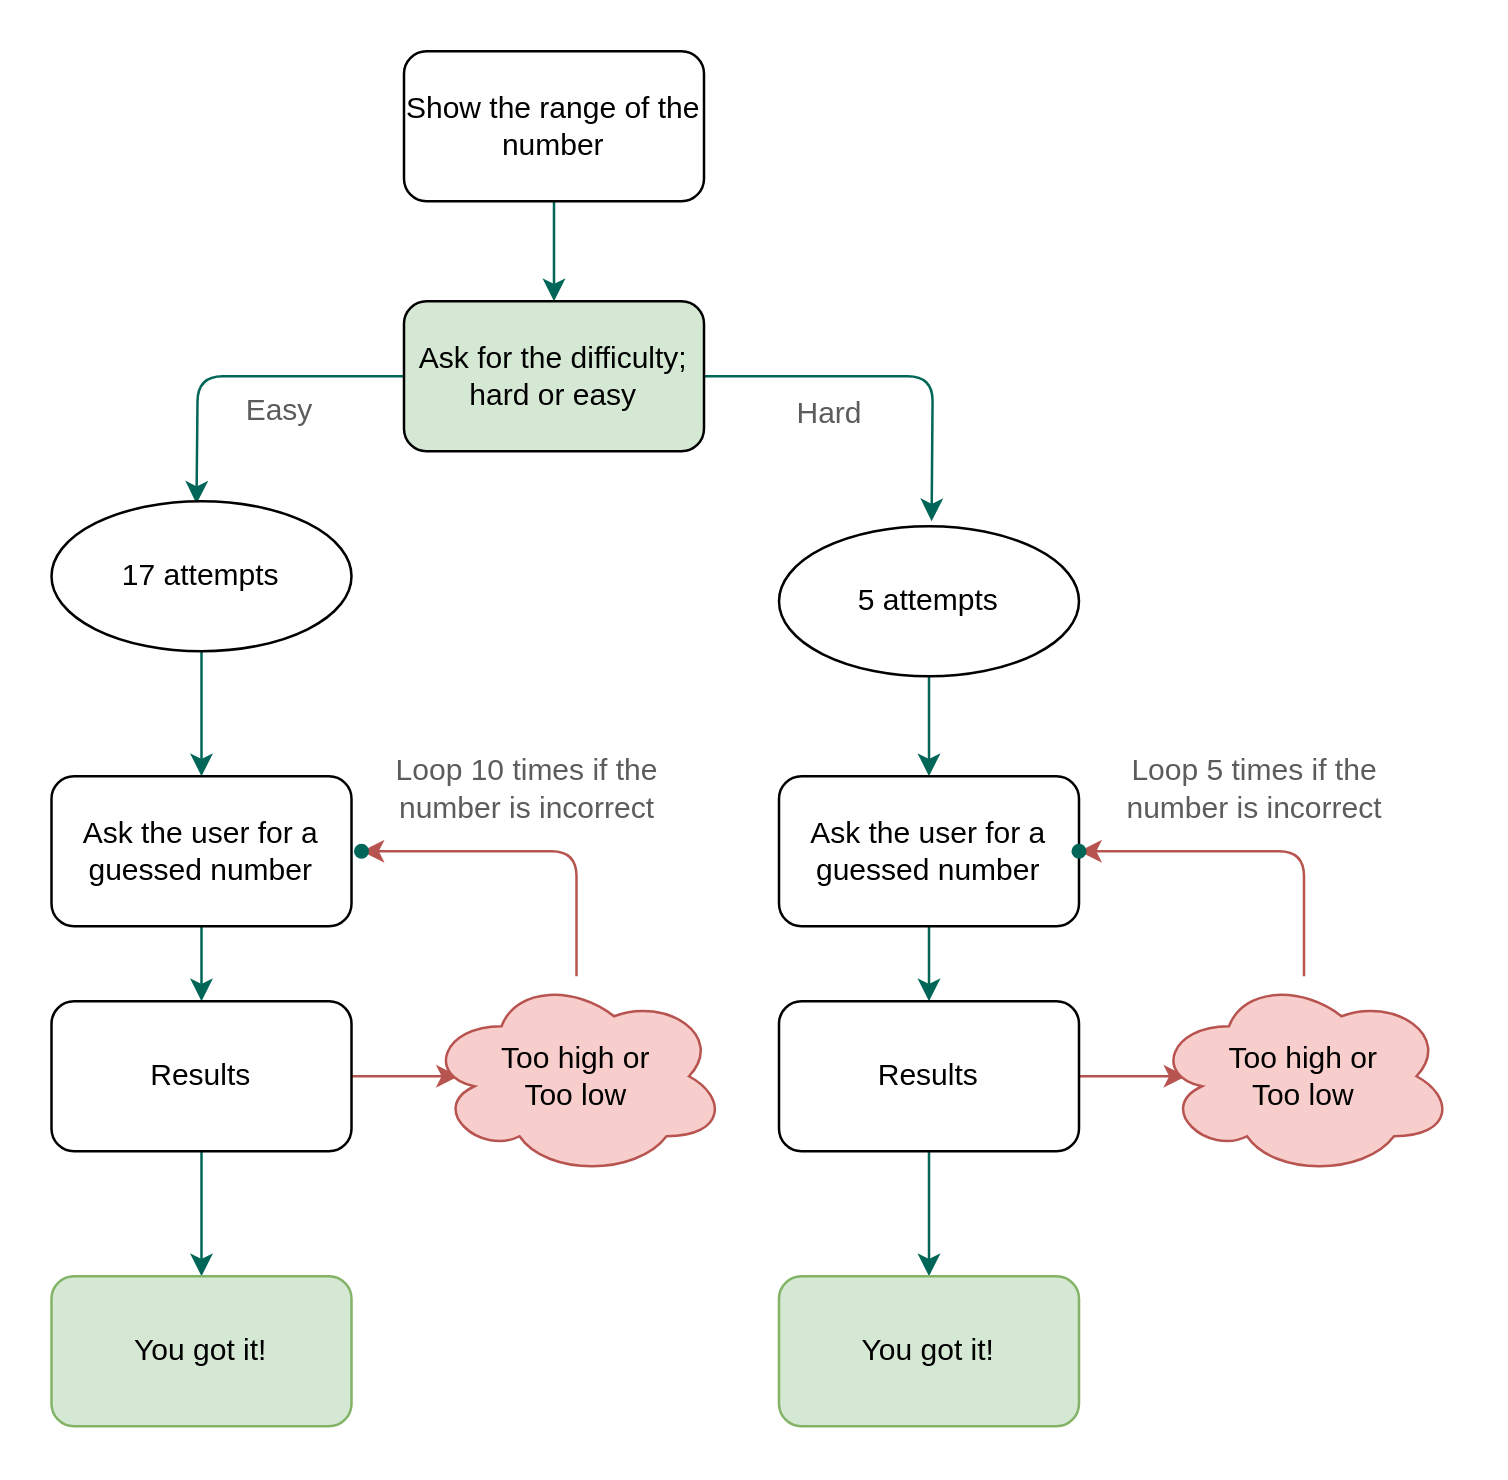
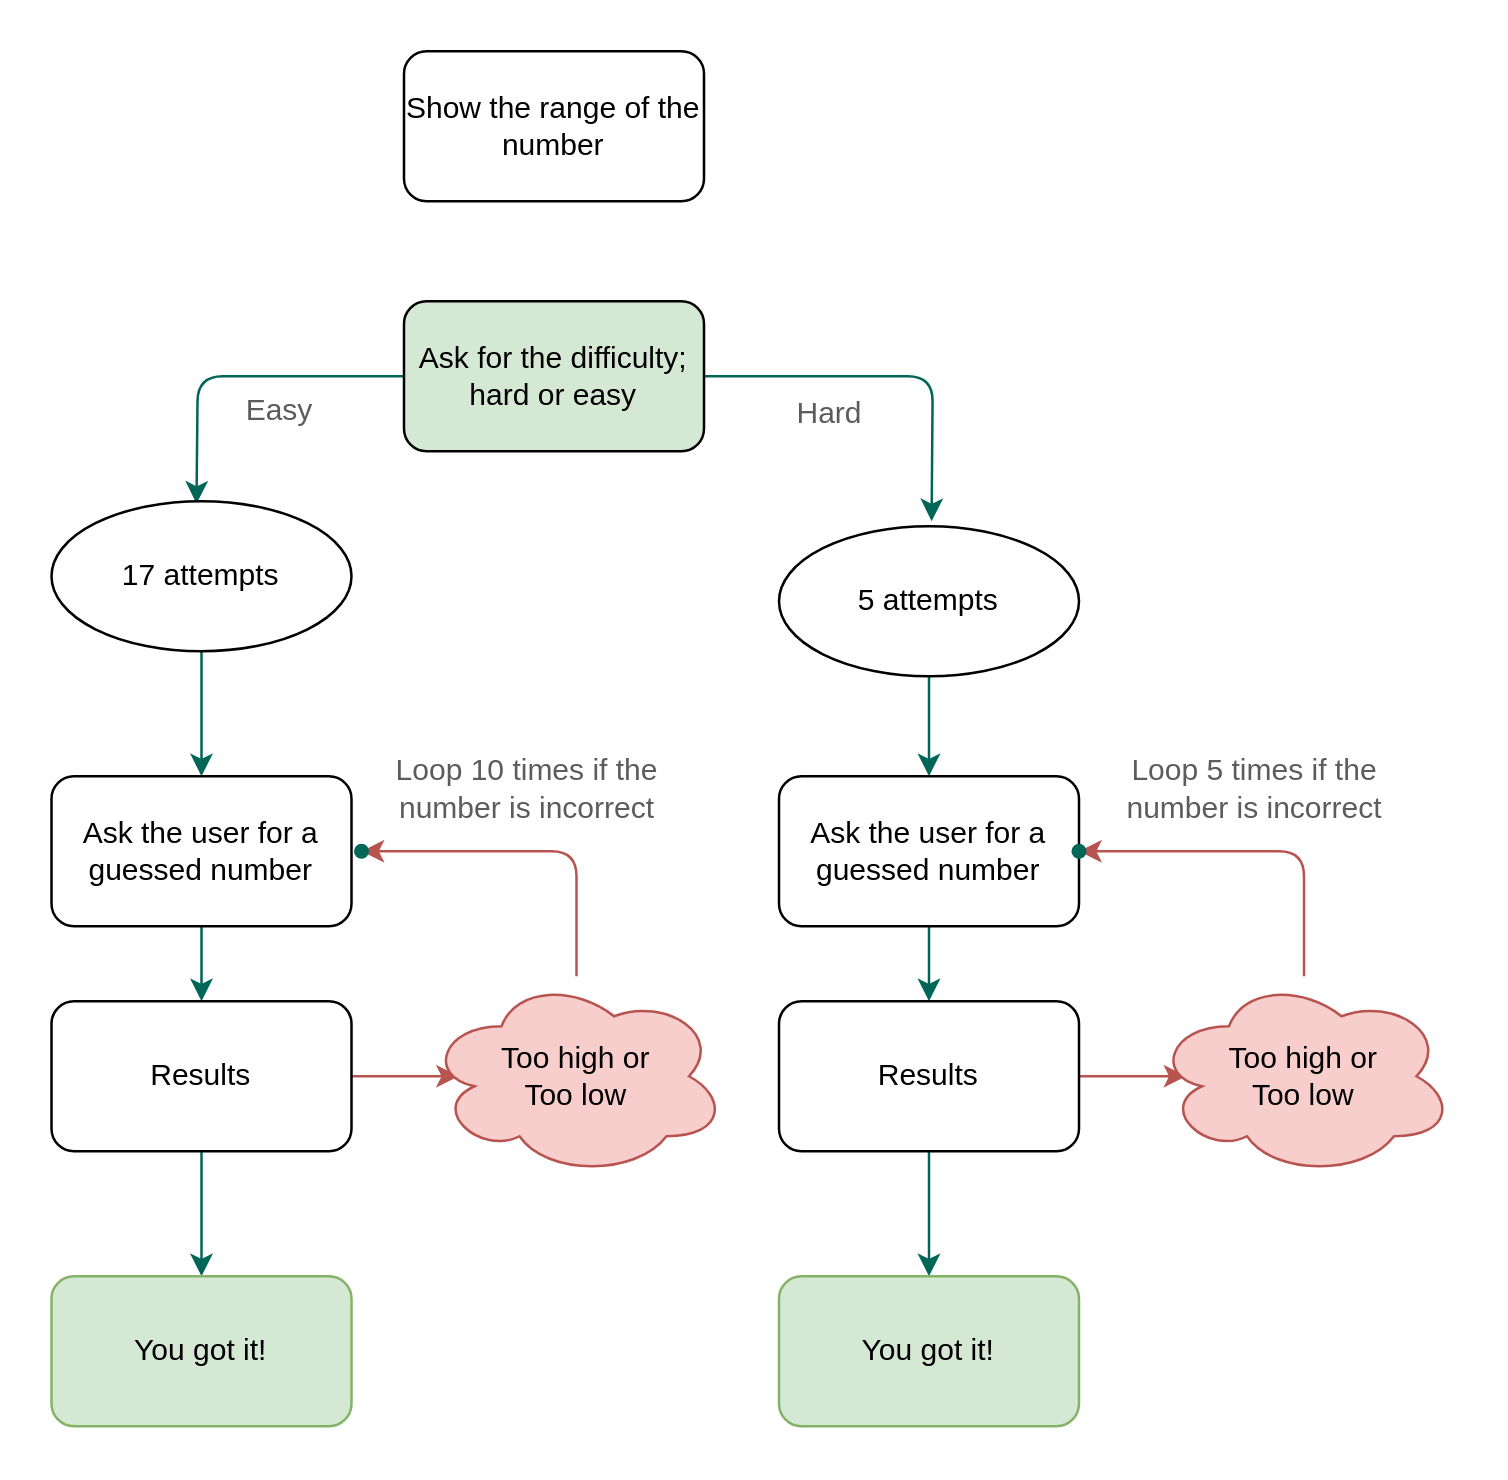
(554, 243) -> none
